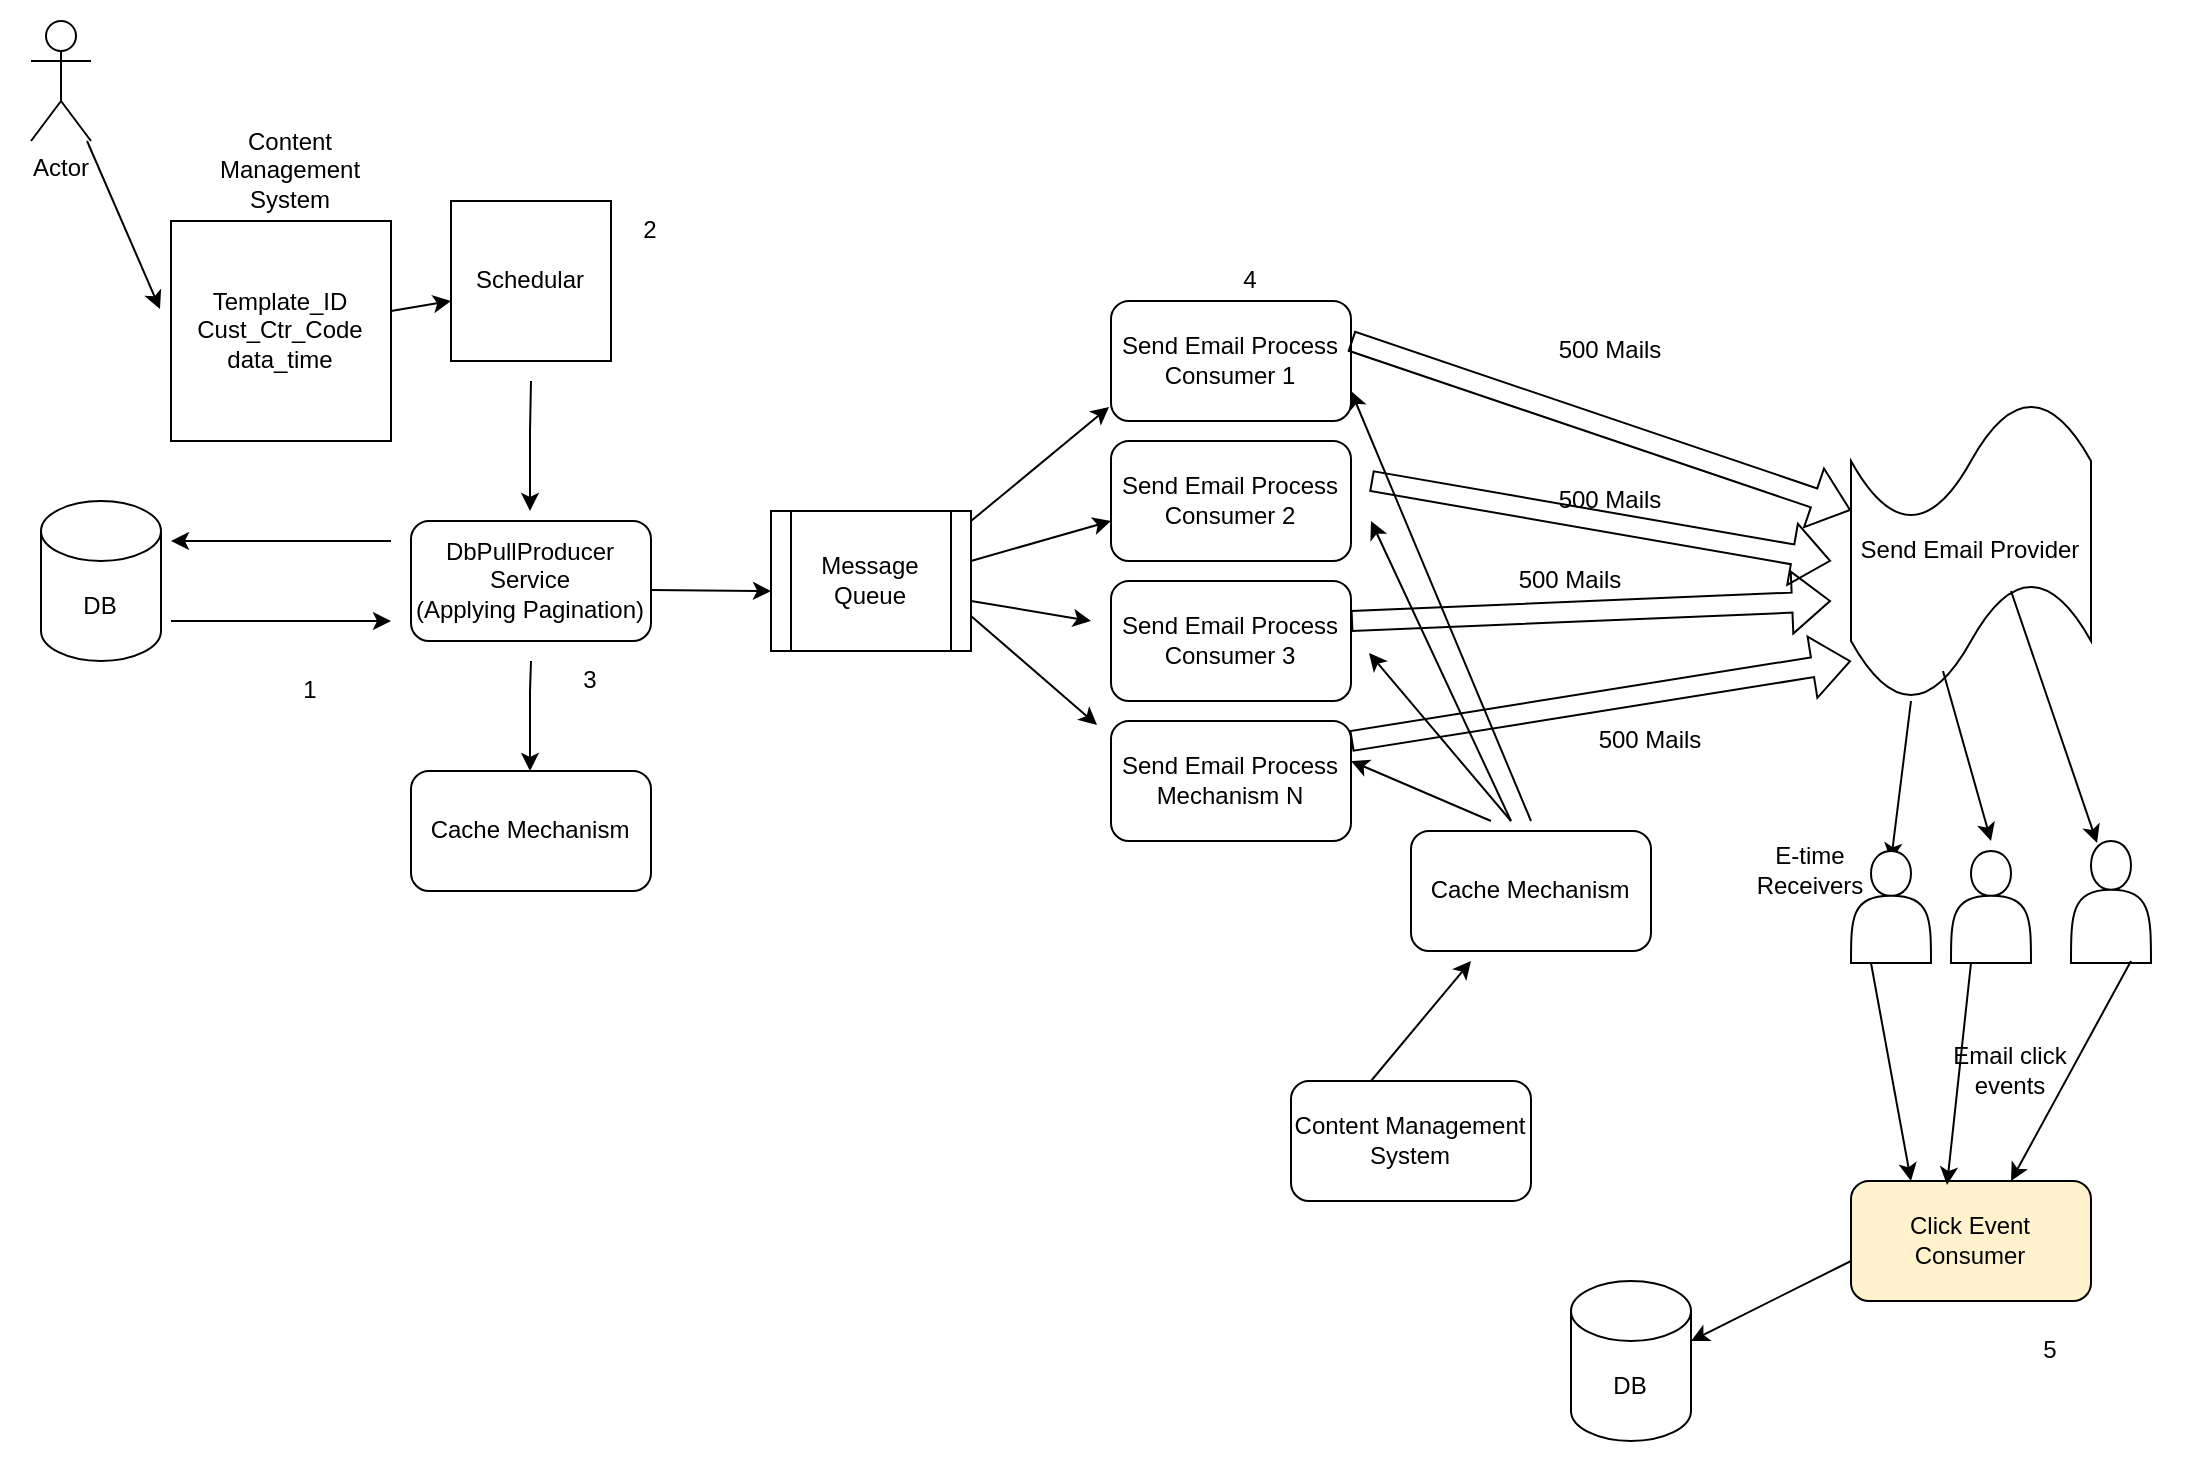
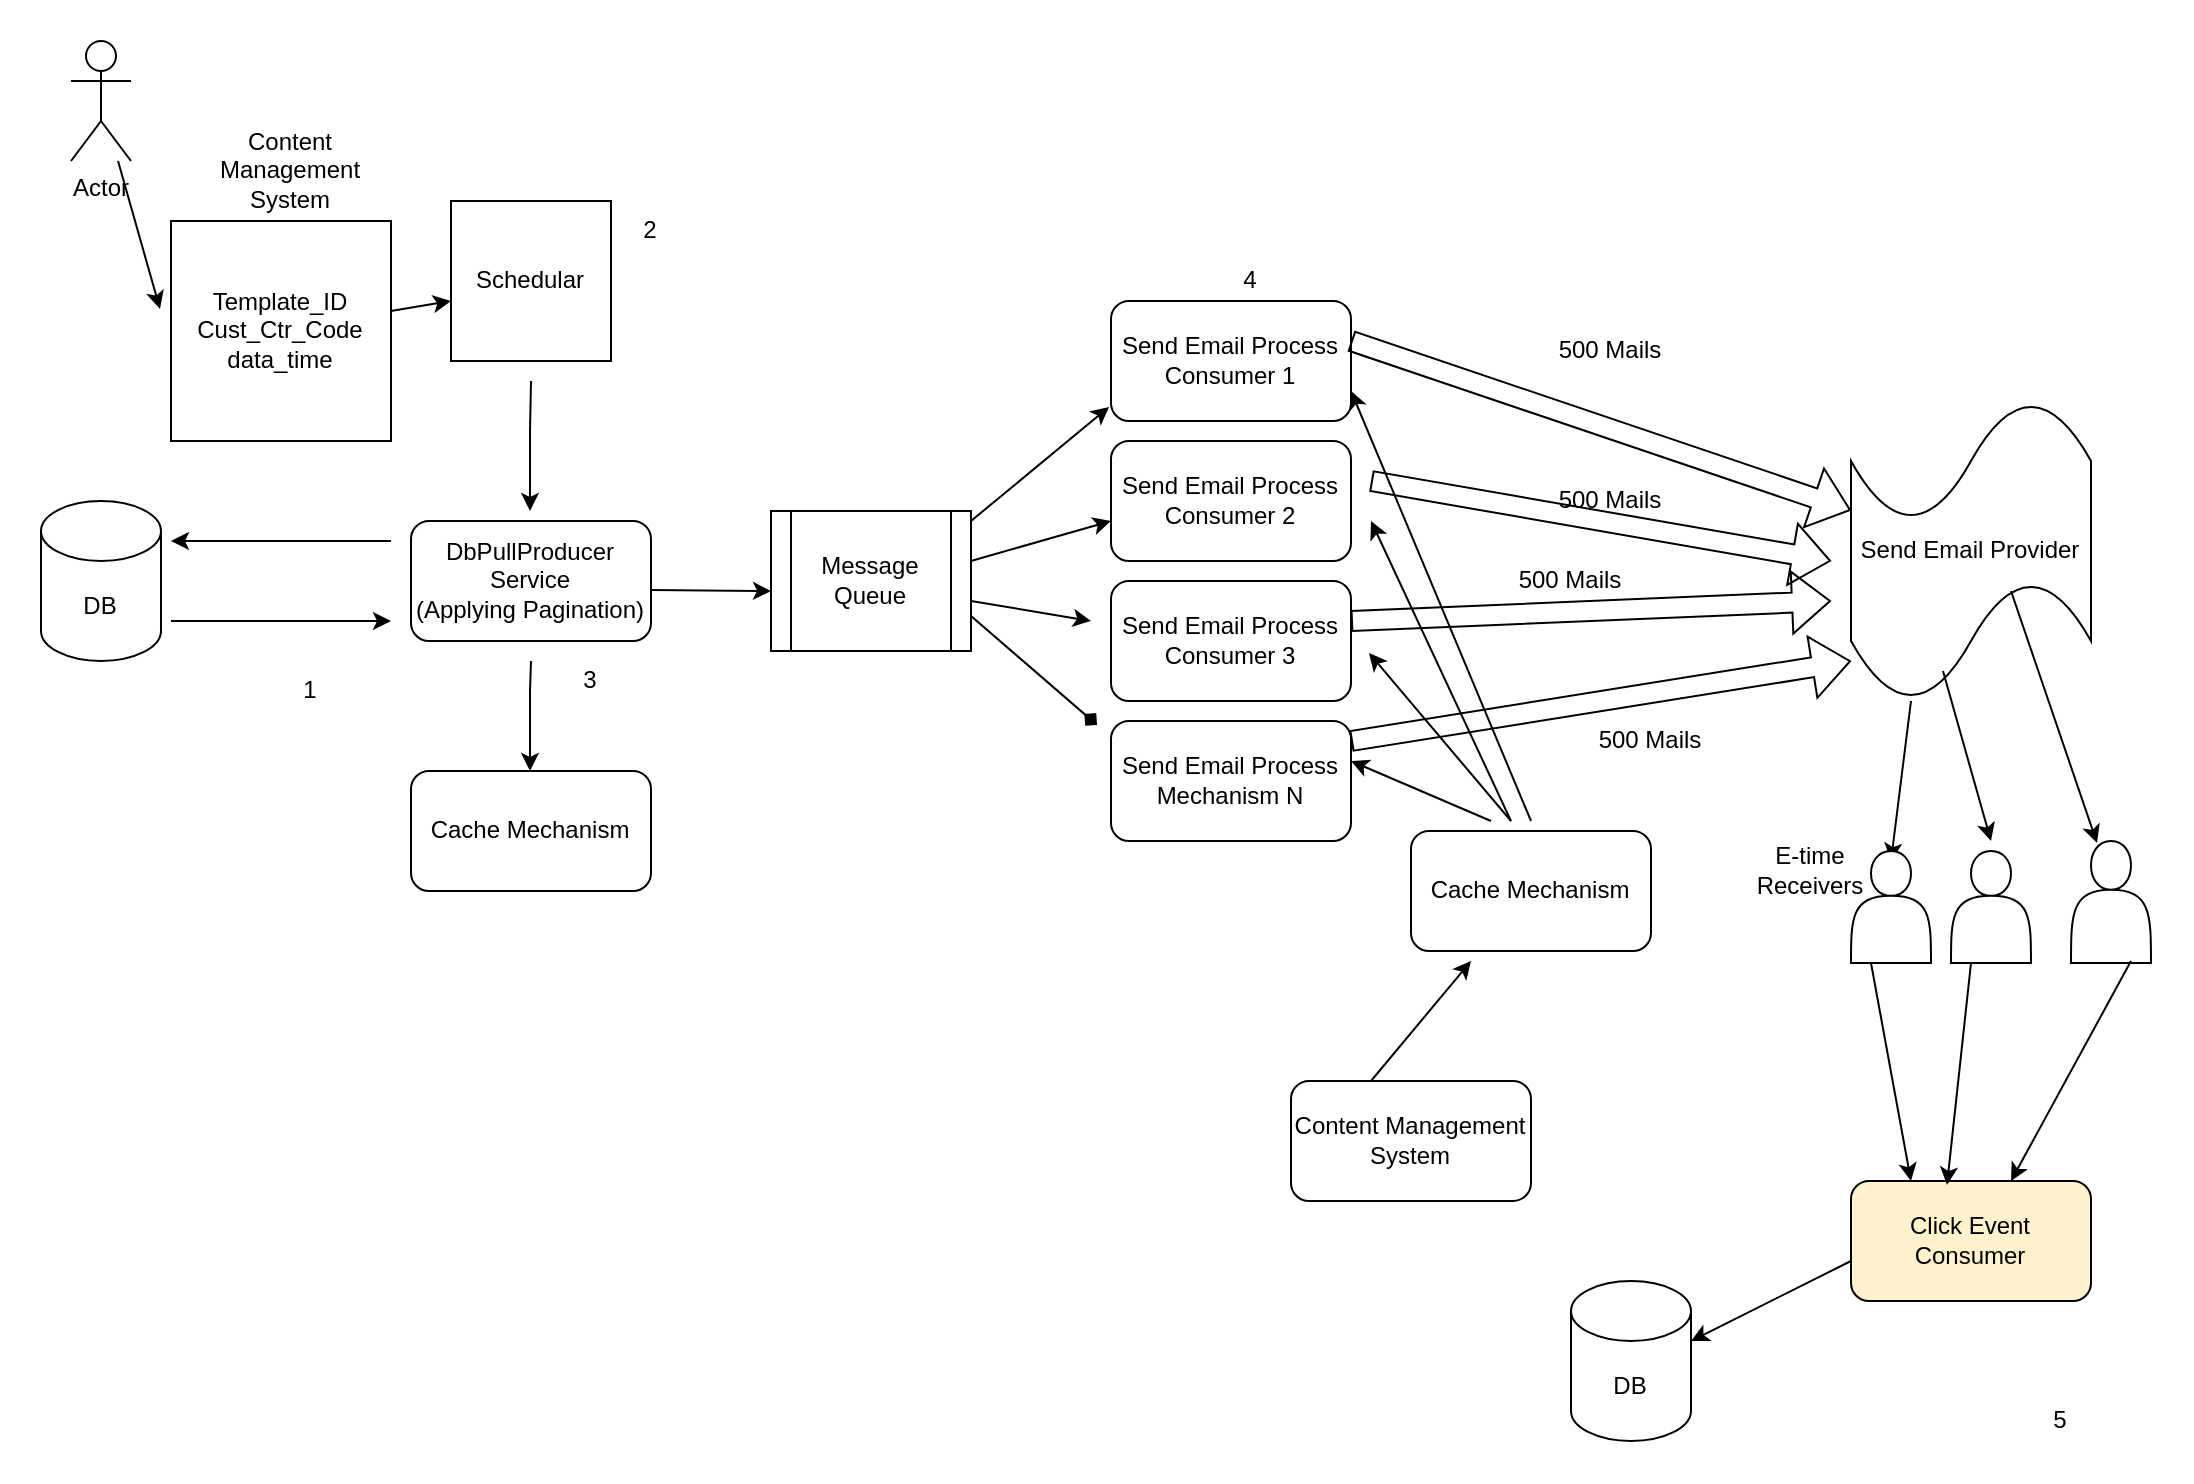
(61, 81) -> (101, 101)
(1085, 715) -> (1085, 714)
(2011, 1071) -> none
(2051, 1351) -> (2061, 1421)
